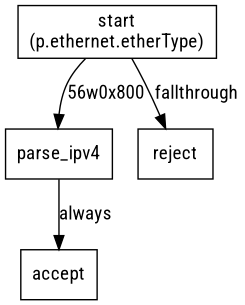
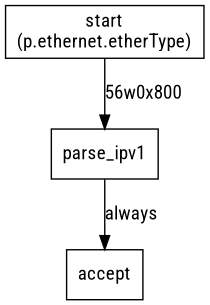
(59, 154) -> (105, 154)
(176, 154) -> none
